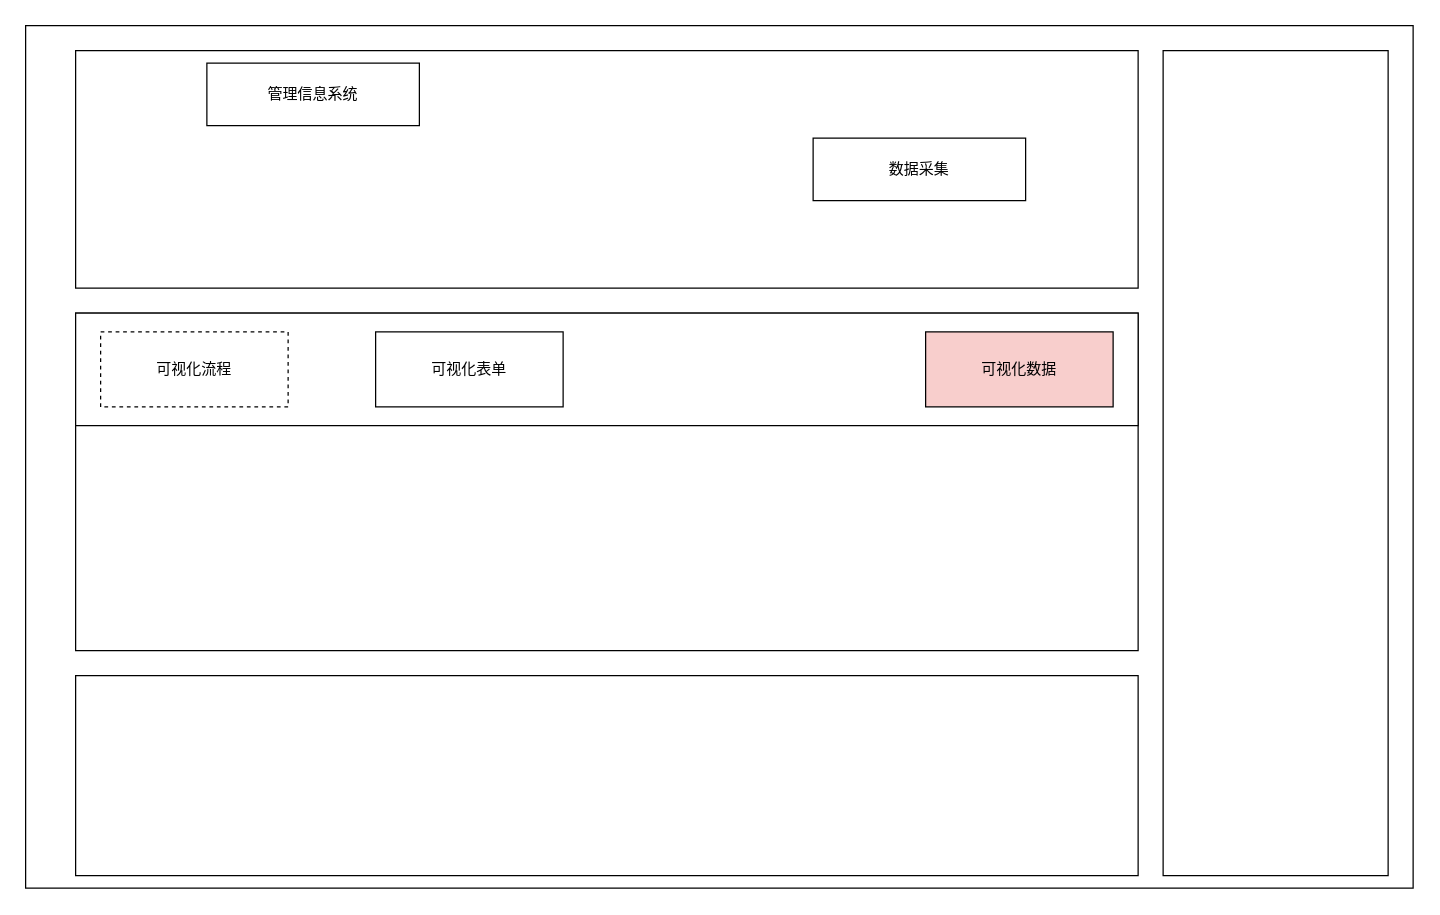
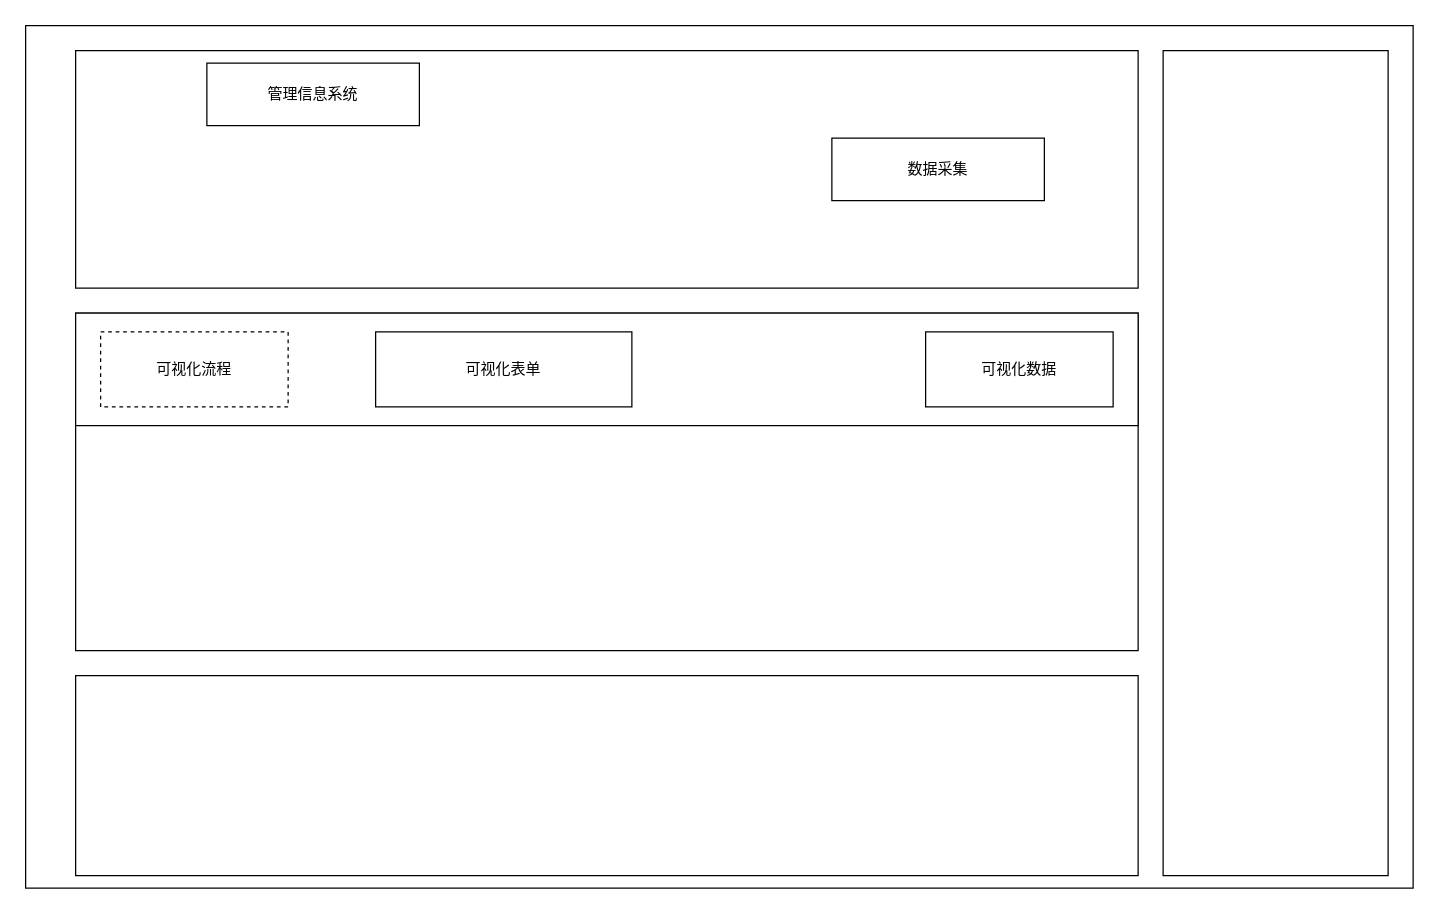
(919, 169) -> (938, 169)
(469, 369) -> (504, 369)
(1019, 369) -> (1019, 369)
